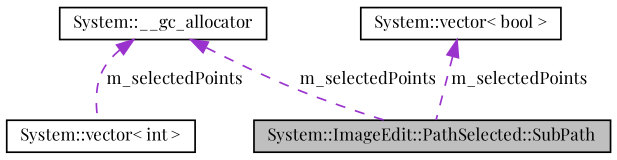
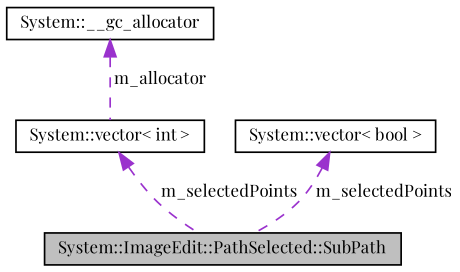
(173, 80) -> (159, 80)
(294, 88) -> (159, 204)
